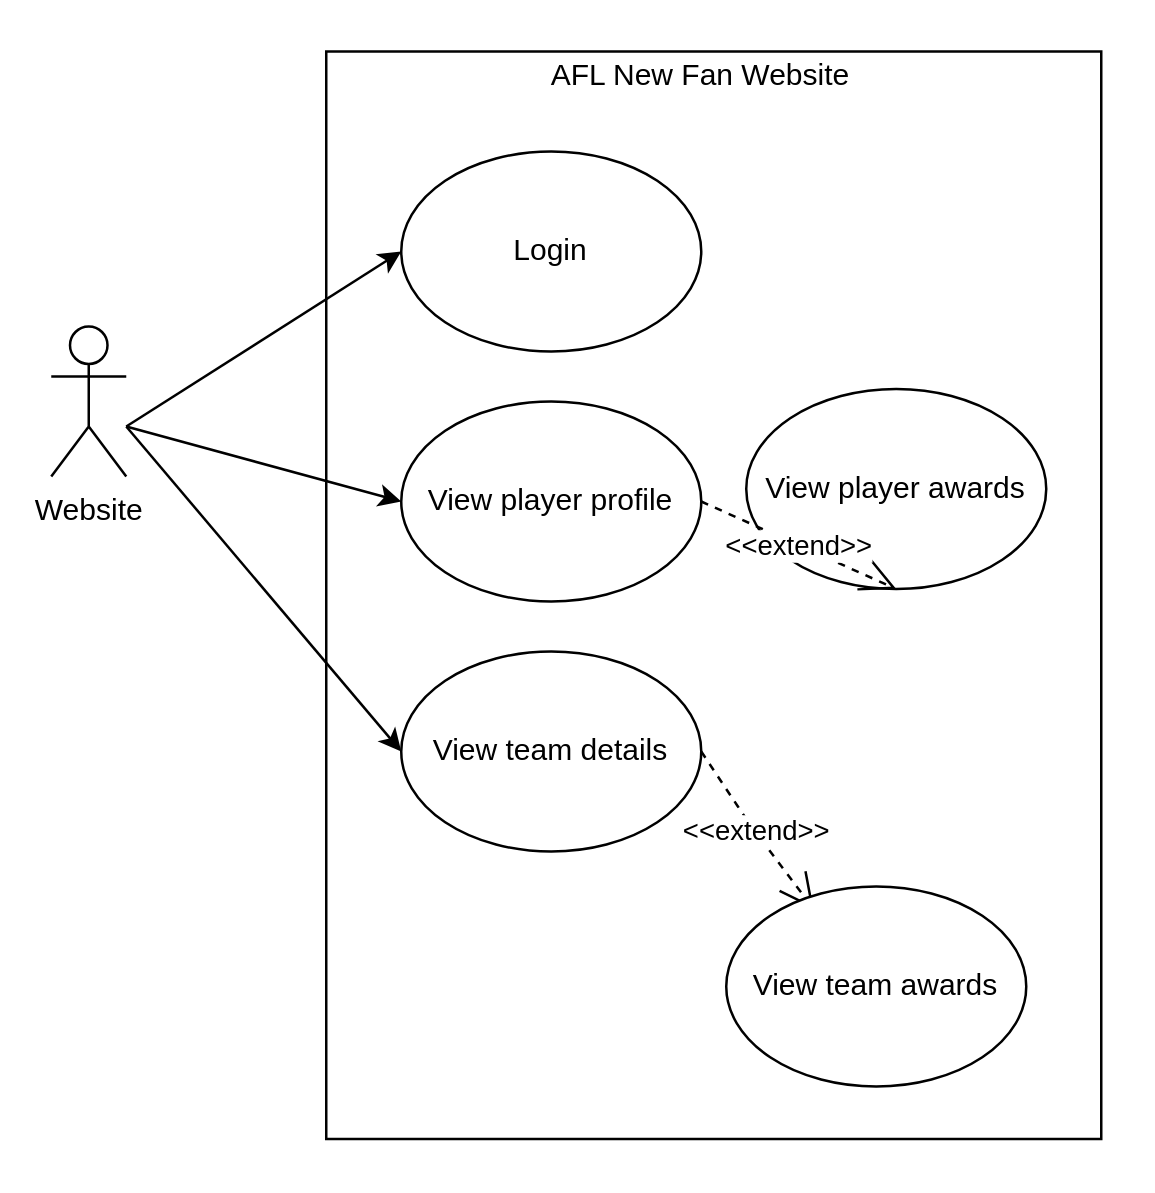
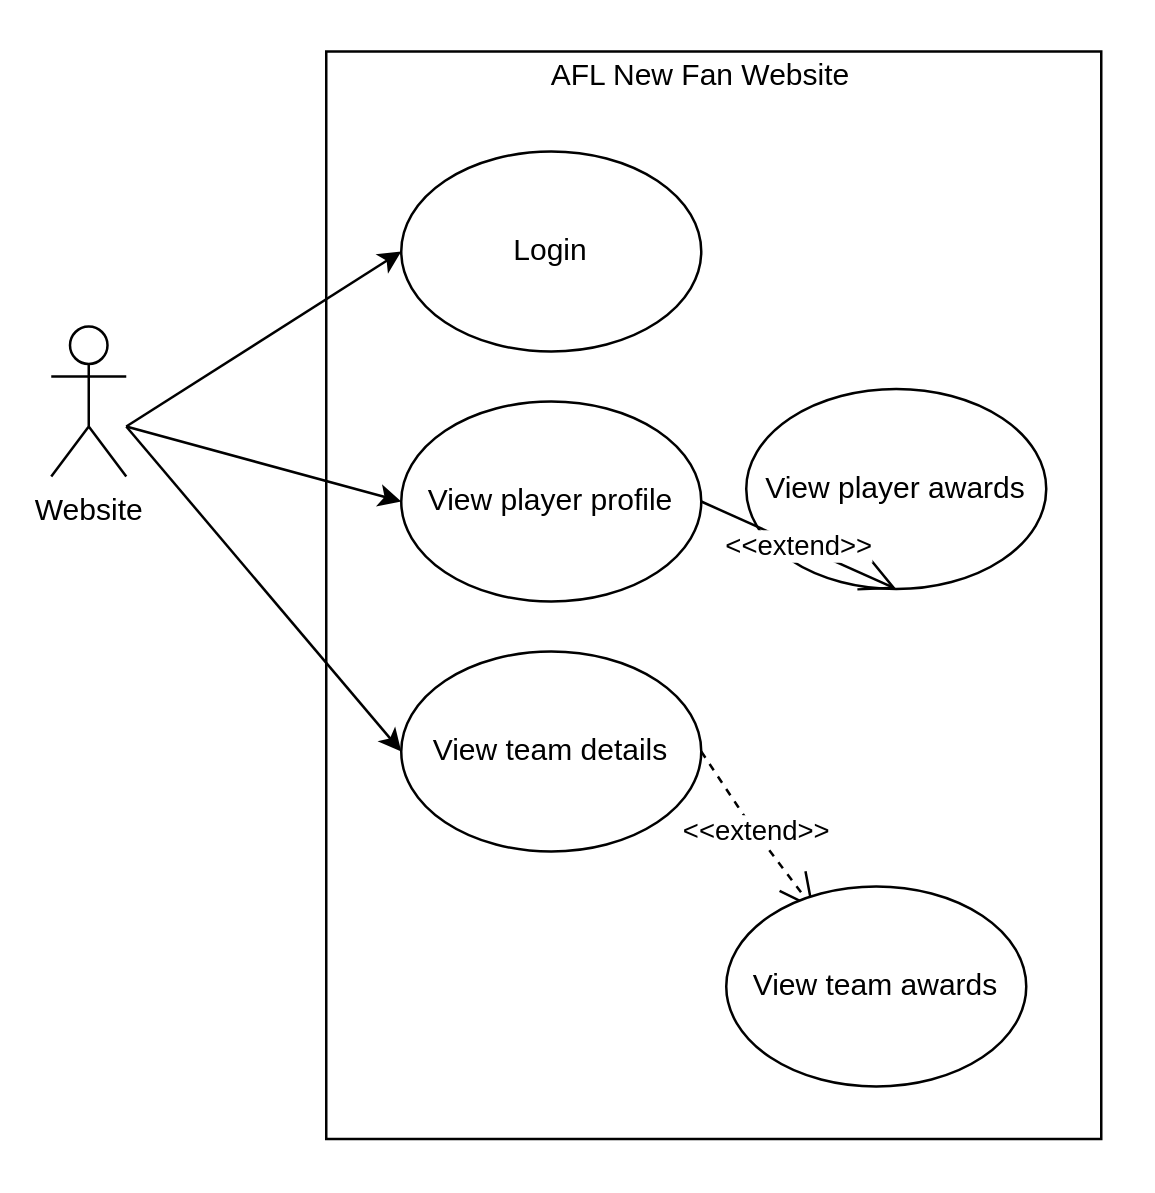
(736, 517) -> (736, 517)
